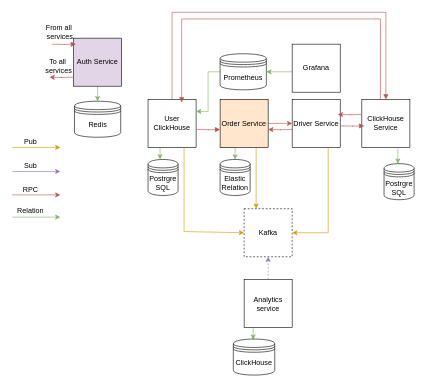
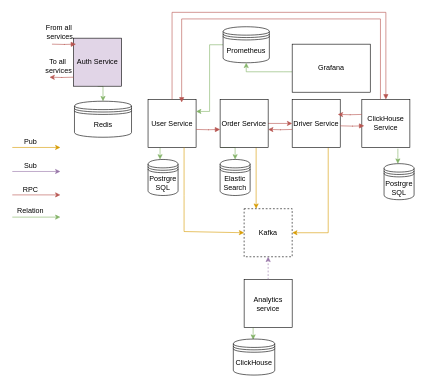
(316, 68) -> (331, 68)
(243, 72) -> (246, 45)
(98, 119) -> (103, 119)
(172, 123) -> (172, 123)
(244, 123) -> (244, 123)
(235, 183) -> (235, 183)
